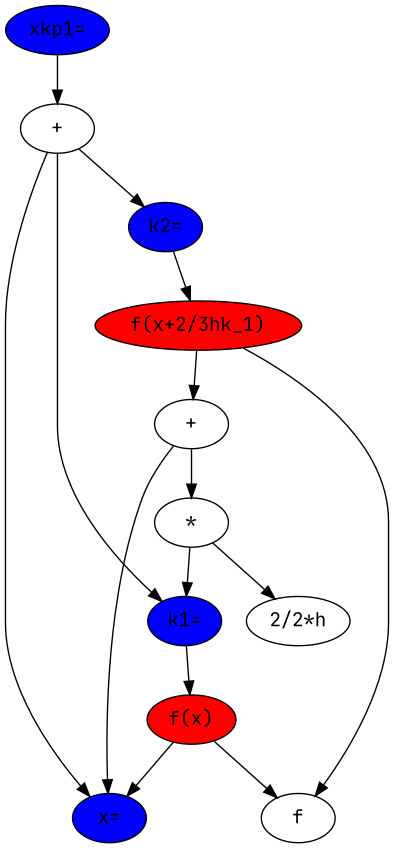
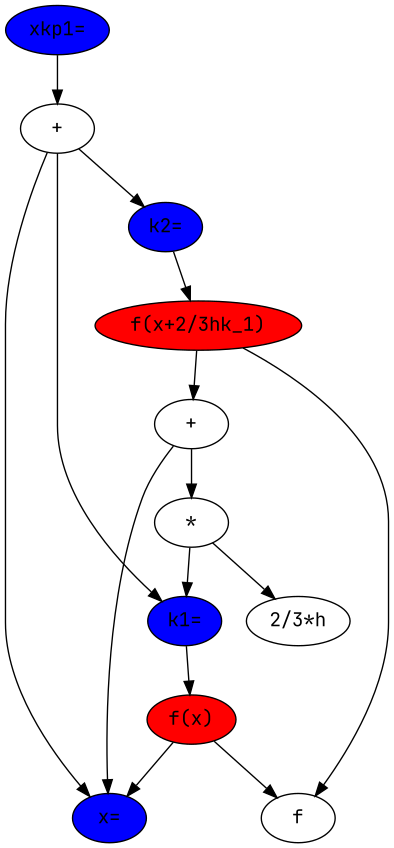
(298, 621) -> (298, 621)
